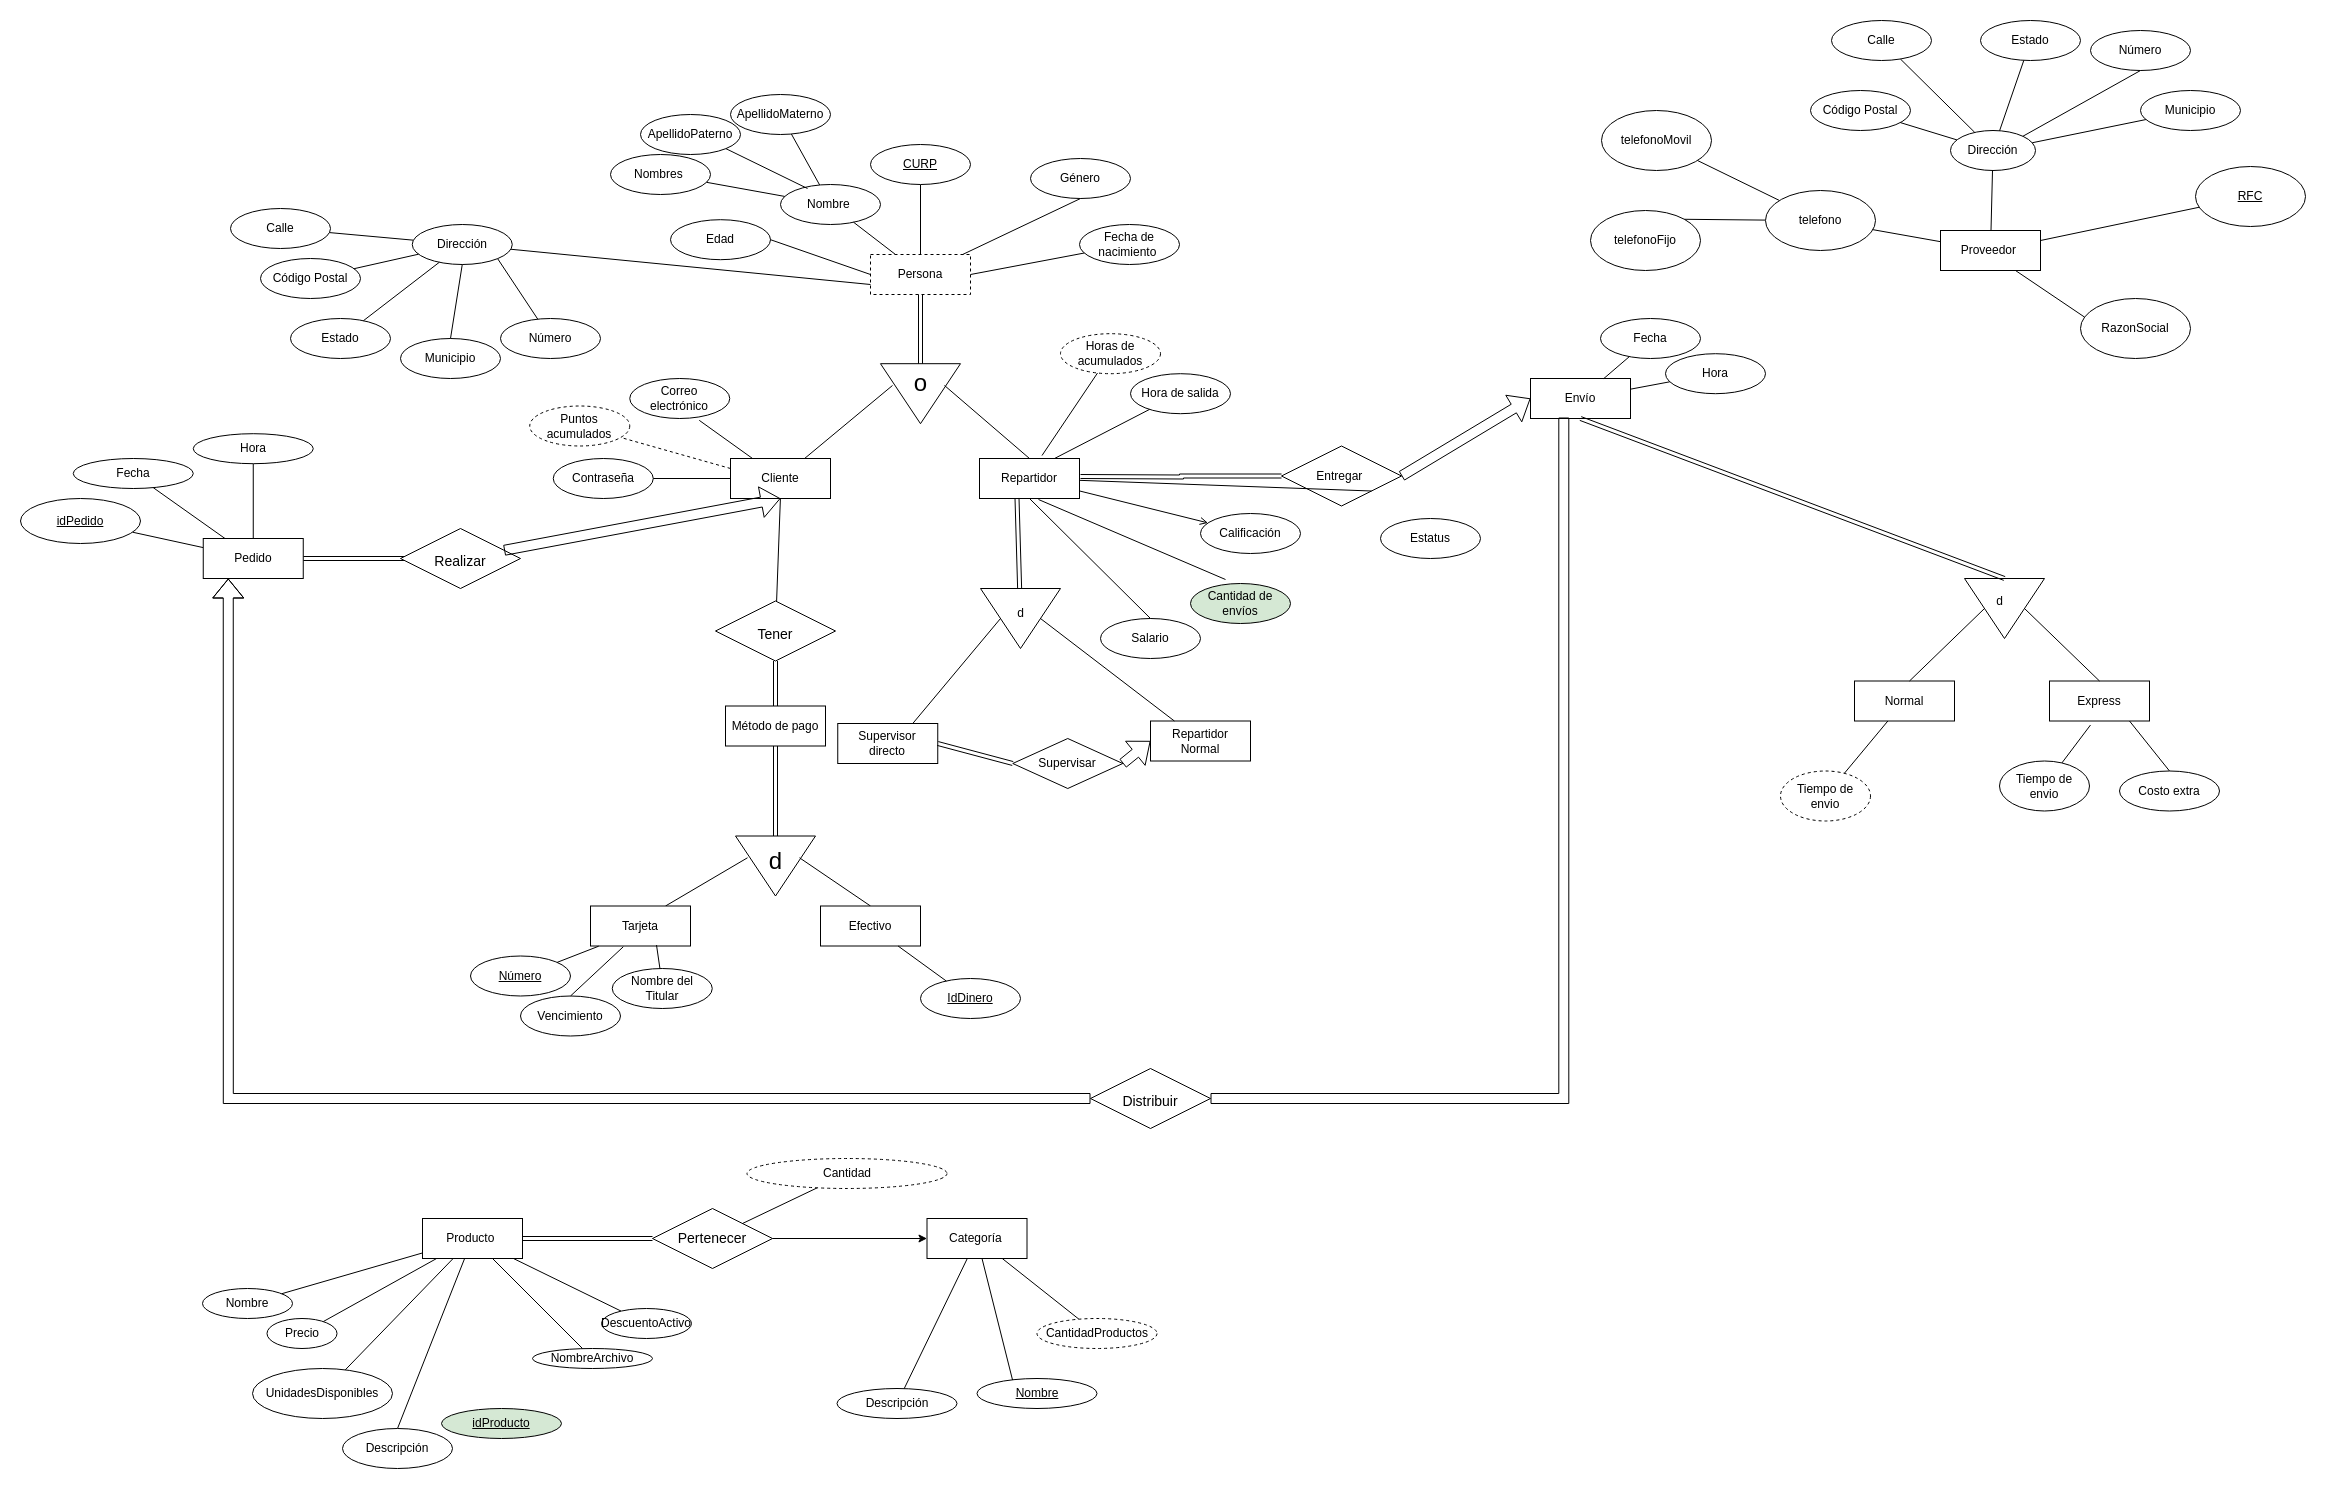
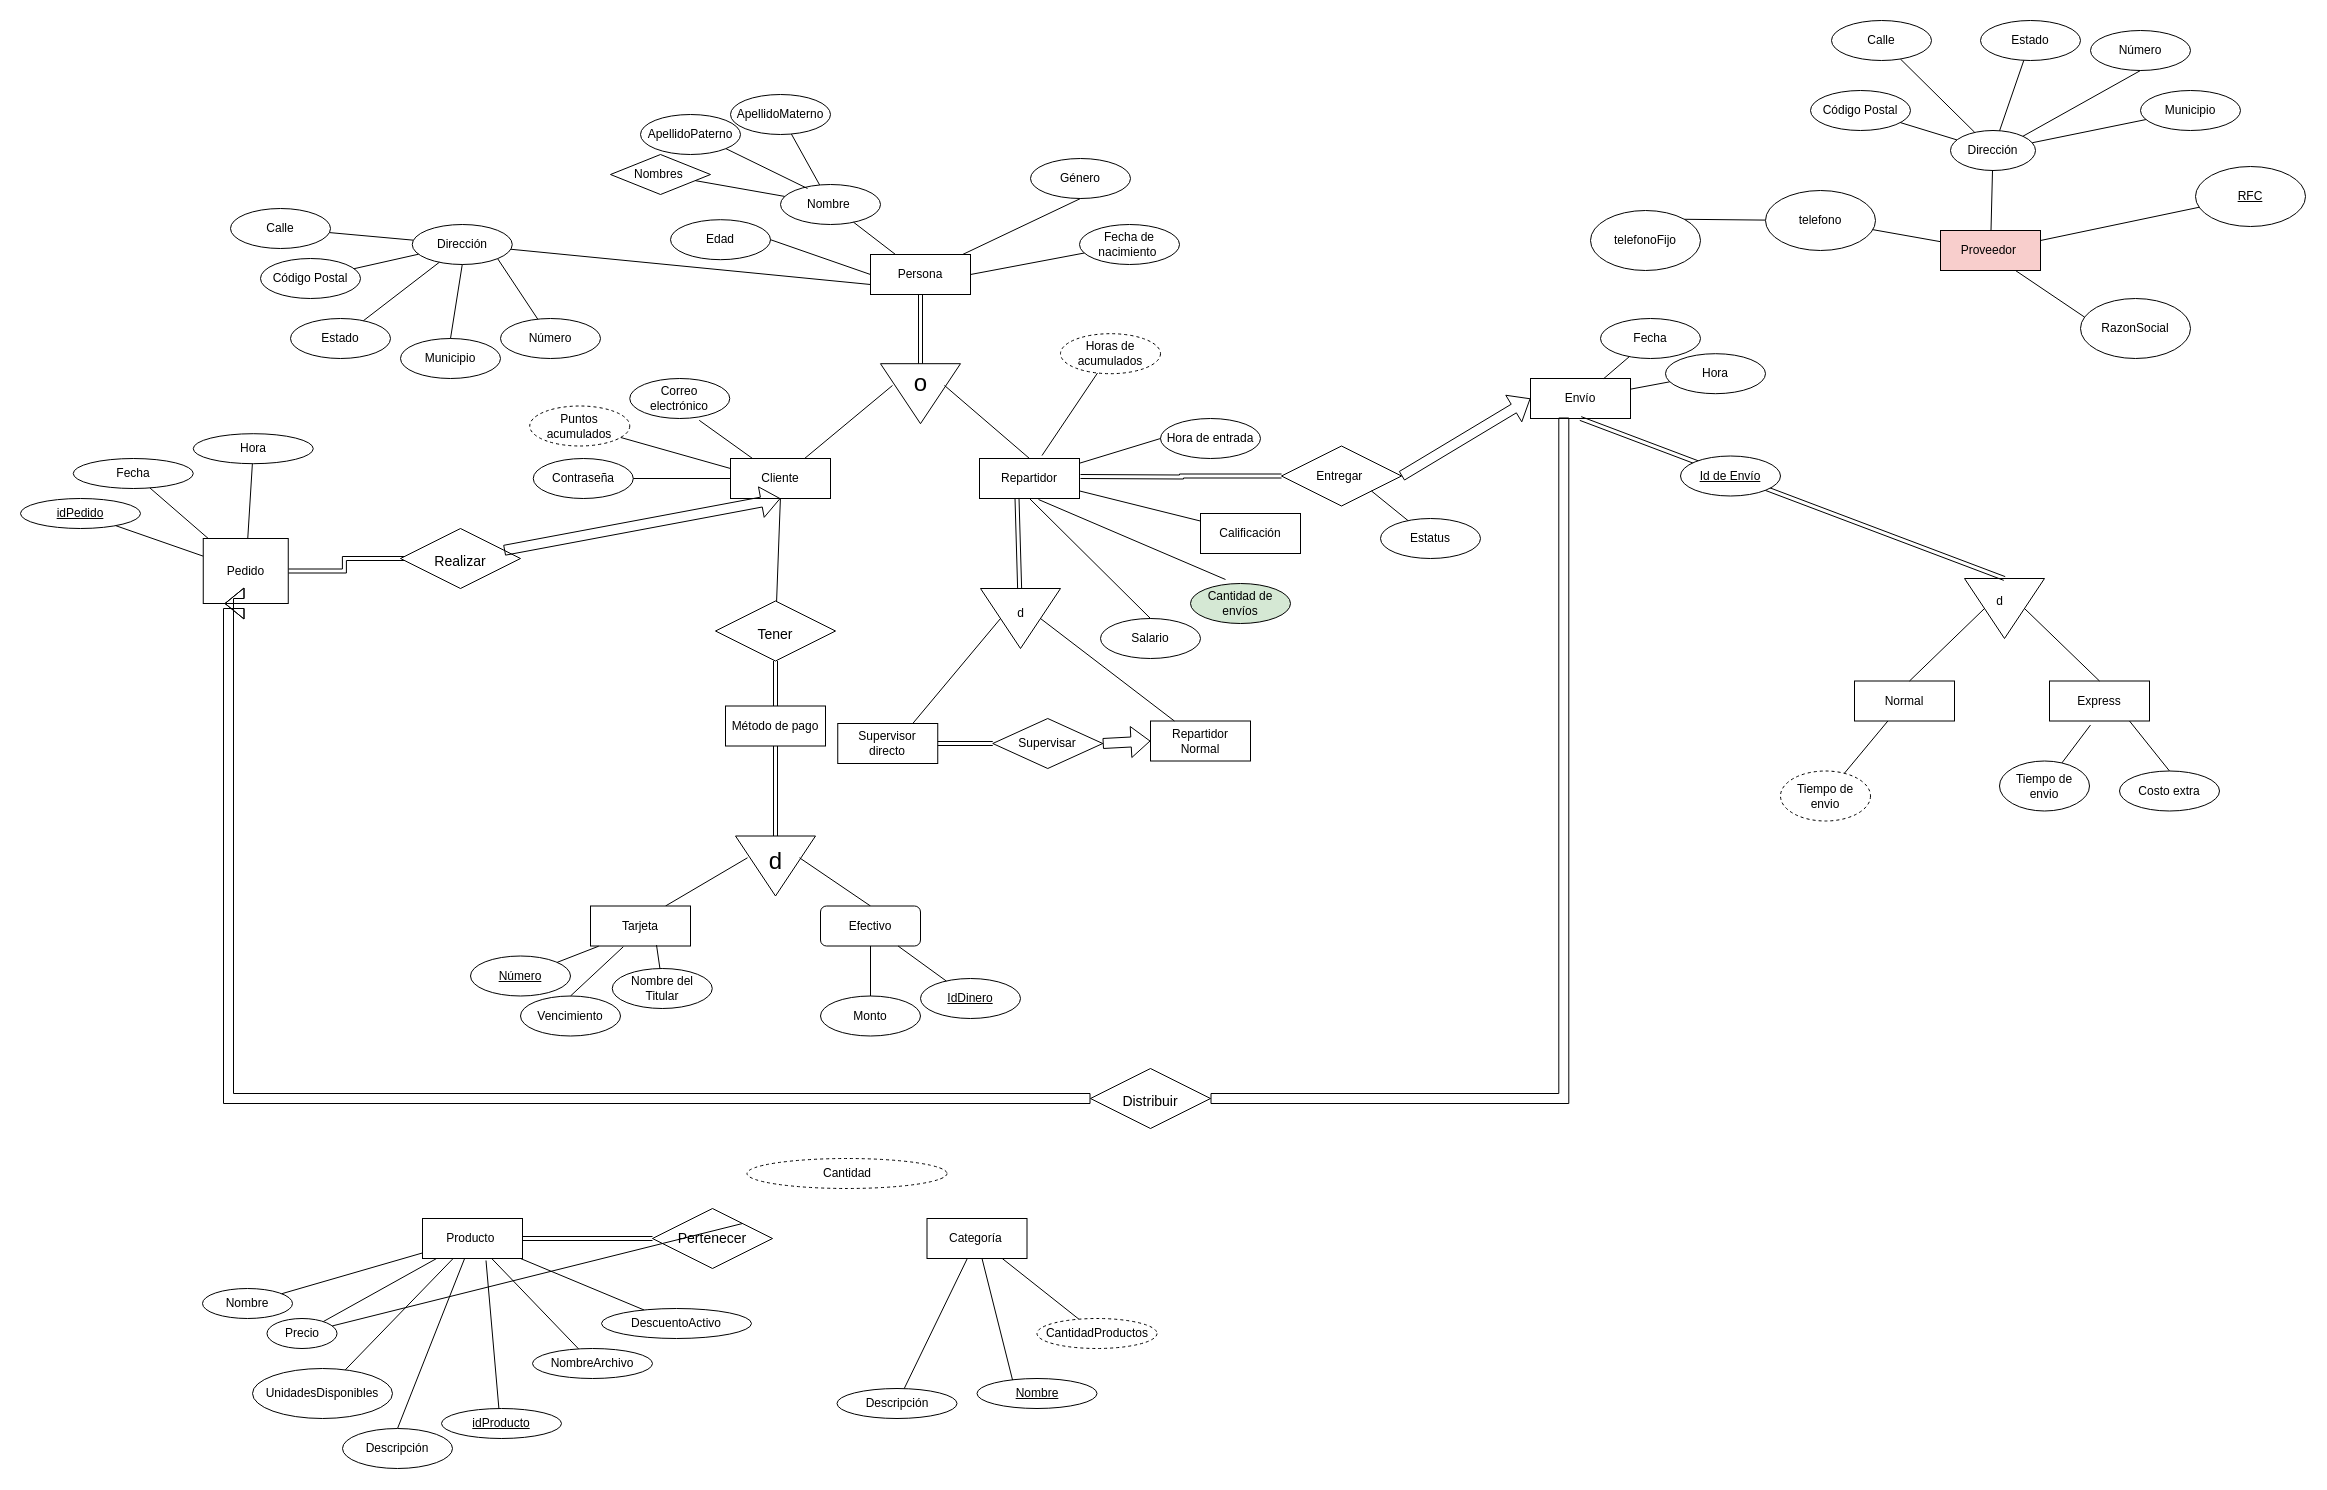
(1657, 141) -> none
(921, 165) -> none
(661, 175) -> (661, 175)
(1738, 180) -> none
(921, 220) -> none
(1991, 251) -> (1991, 251)
(921, 275) -> (921, 275)
(1181, 394) -> none
(1102, 434) -> none
none -> (1211, 439)
none -> (1120, 451)
(675, 453) -> (675, 453)
none -> (1731, 476)
(603, 479) -> (583, 479)
(1226, 486) -> (1389, 505)
(81, 521) -> (81, 514)
(1202, 521) -> (1199, 521)
(1251, 534) -> (1251, 534)
(253, 559) -> (246, 571)
(1068, 764) -> (1048, 744)
(871, 926) -> (871, 926)
none -> (871, 971)
none -> (871, 1016)
(780, 1206) -> (575, 1265)
(847, 1239) -> none
(647, 1324) -> (677, 1324)
none -> (492, 1335)
(593, 1359) -> (593, 1364)
(502, 1424) -> (502, 1424)
